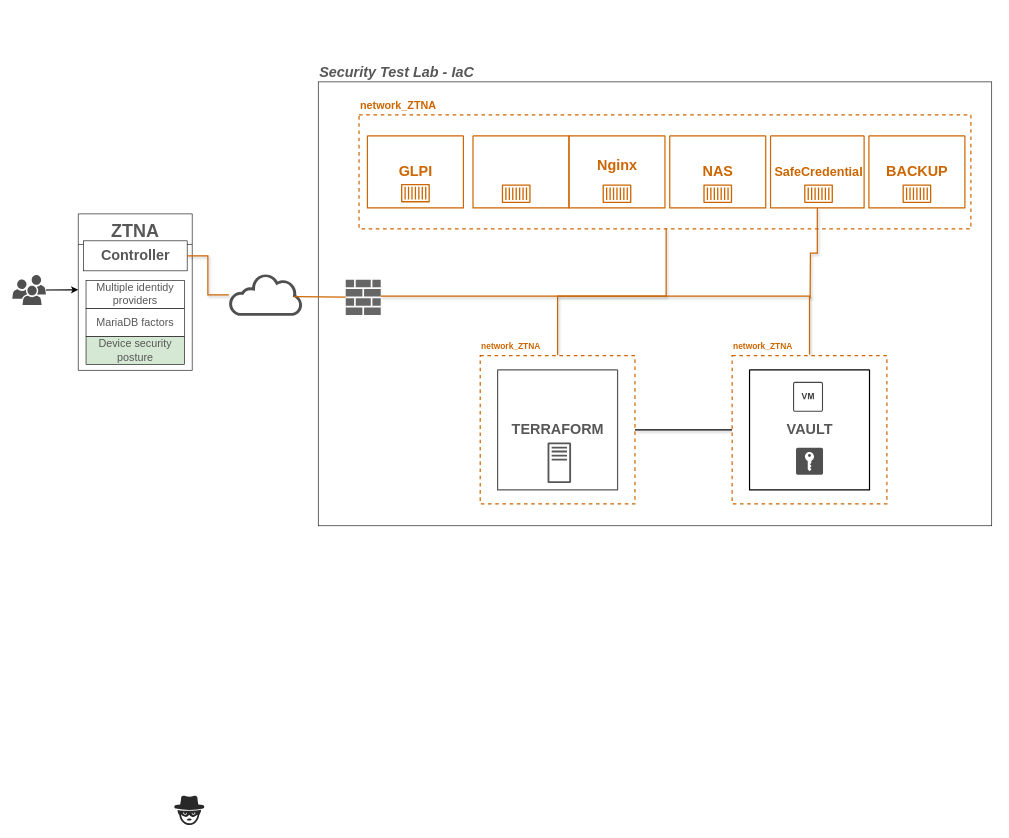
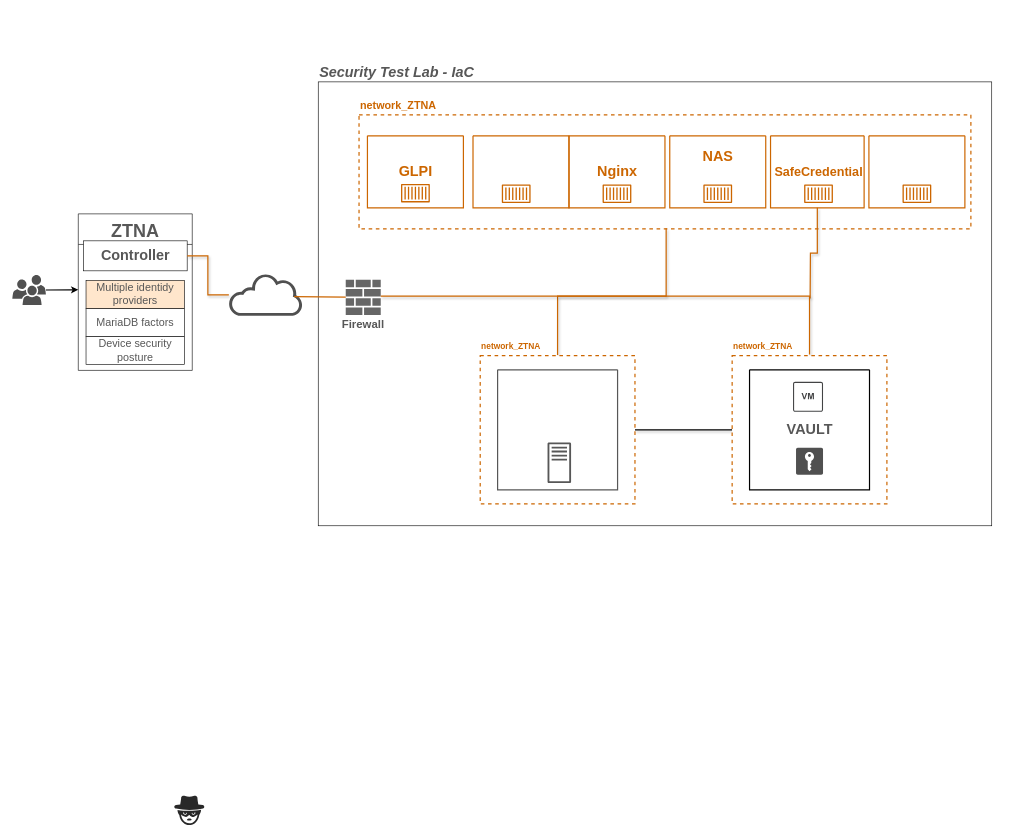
(617, 166) -> (617, 172)
(718, 172) -> (718, 157)
(917, 172) -> none
(135, 295) -> (135, 295)
none -> (363, 324)
(135, 350) -> (135, 350)
(558, 430) -> none
